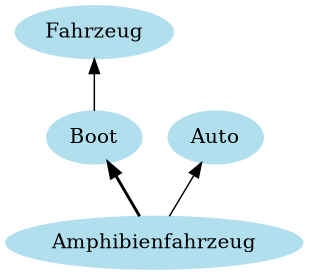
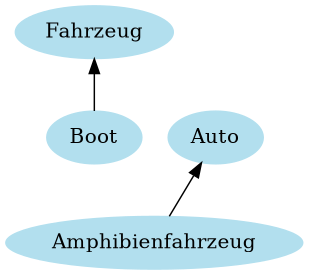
(128, 196) -> none
